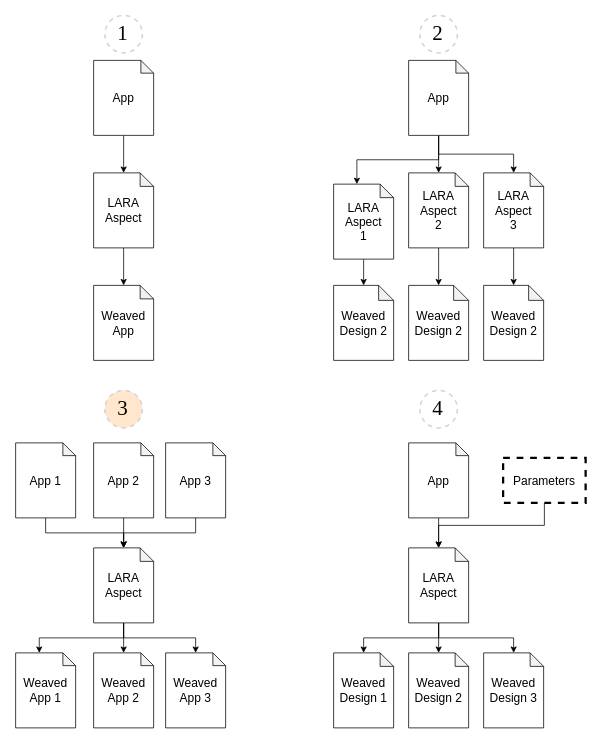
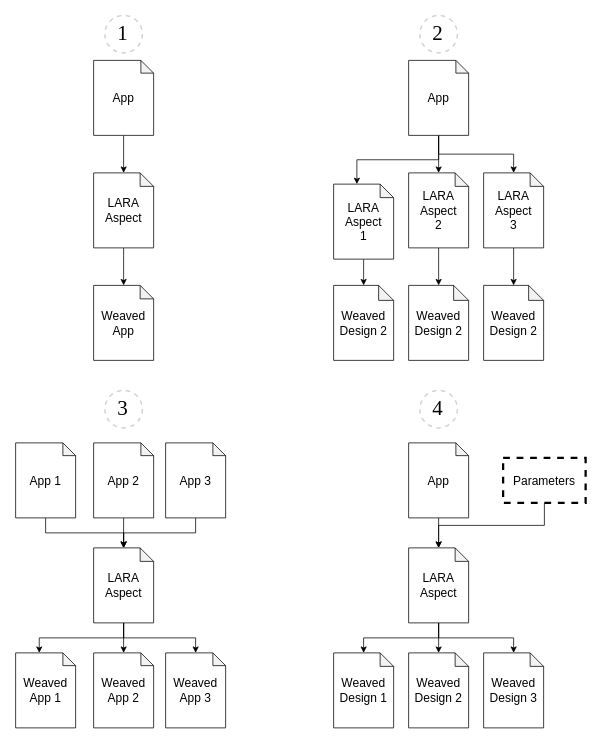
(123, 409) -> (123, 409)
